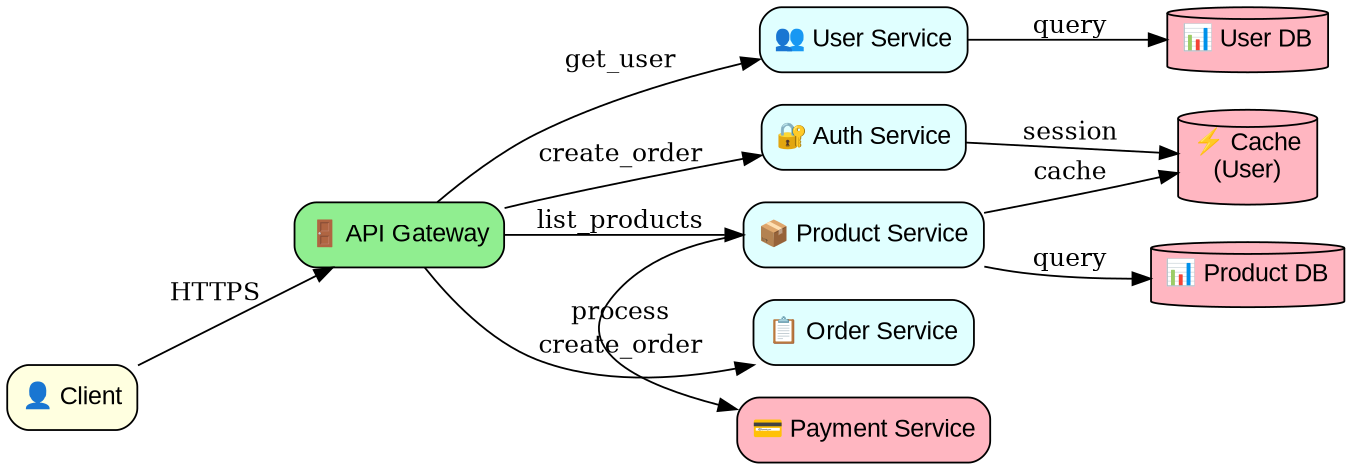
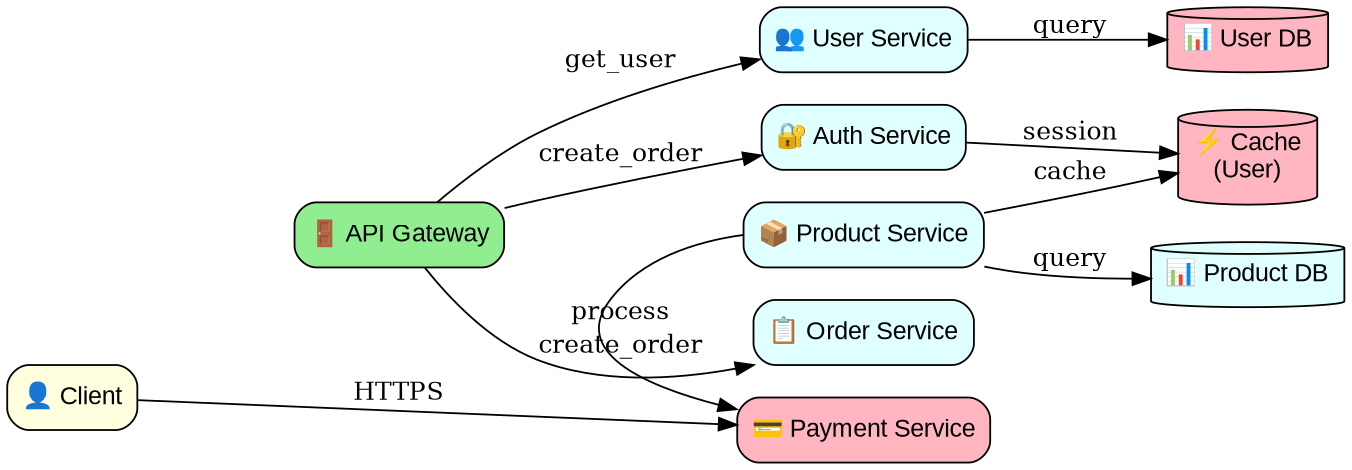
(615, 235) -> none
(1248, 275) -> (1248, 275)
(227, 321) -> (428, 412)
